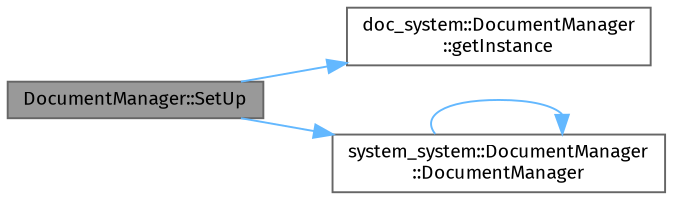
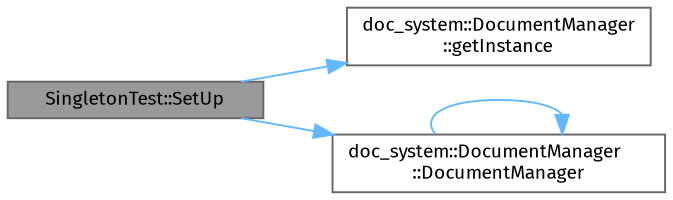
(136, 100) -> (136, 100)
(499, 163) -> (499, 163)
